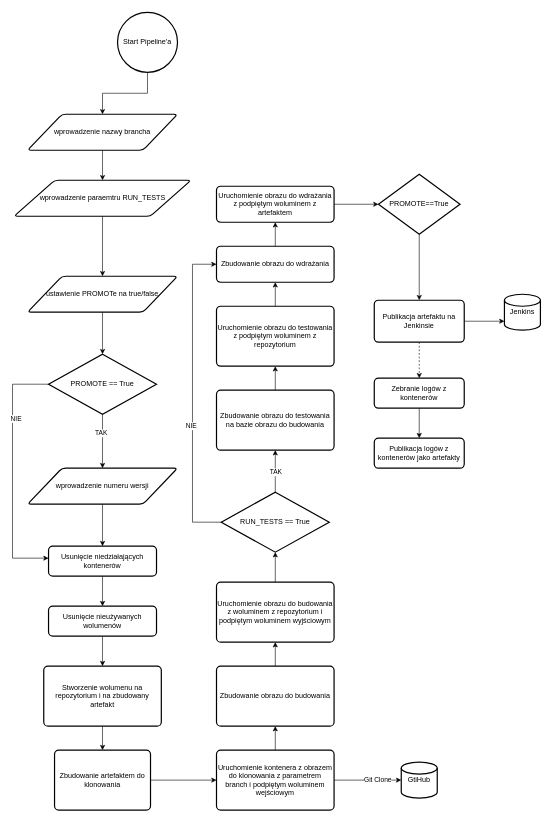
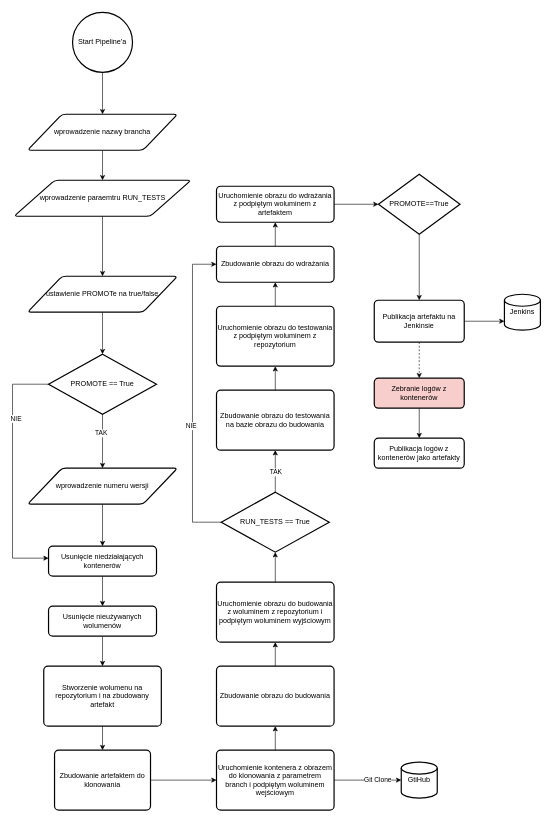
(147, 42) -> (102, 42)
(419, 393) -> (419, 393)
